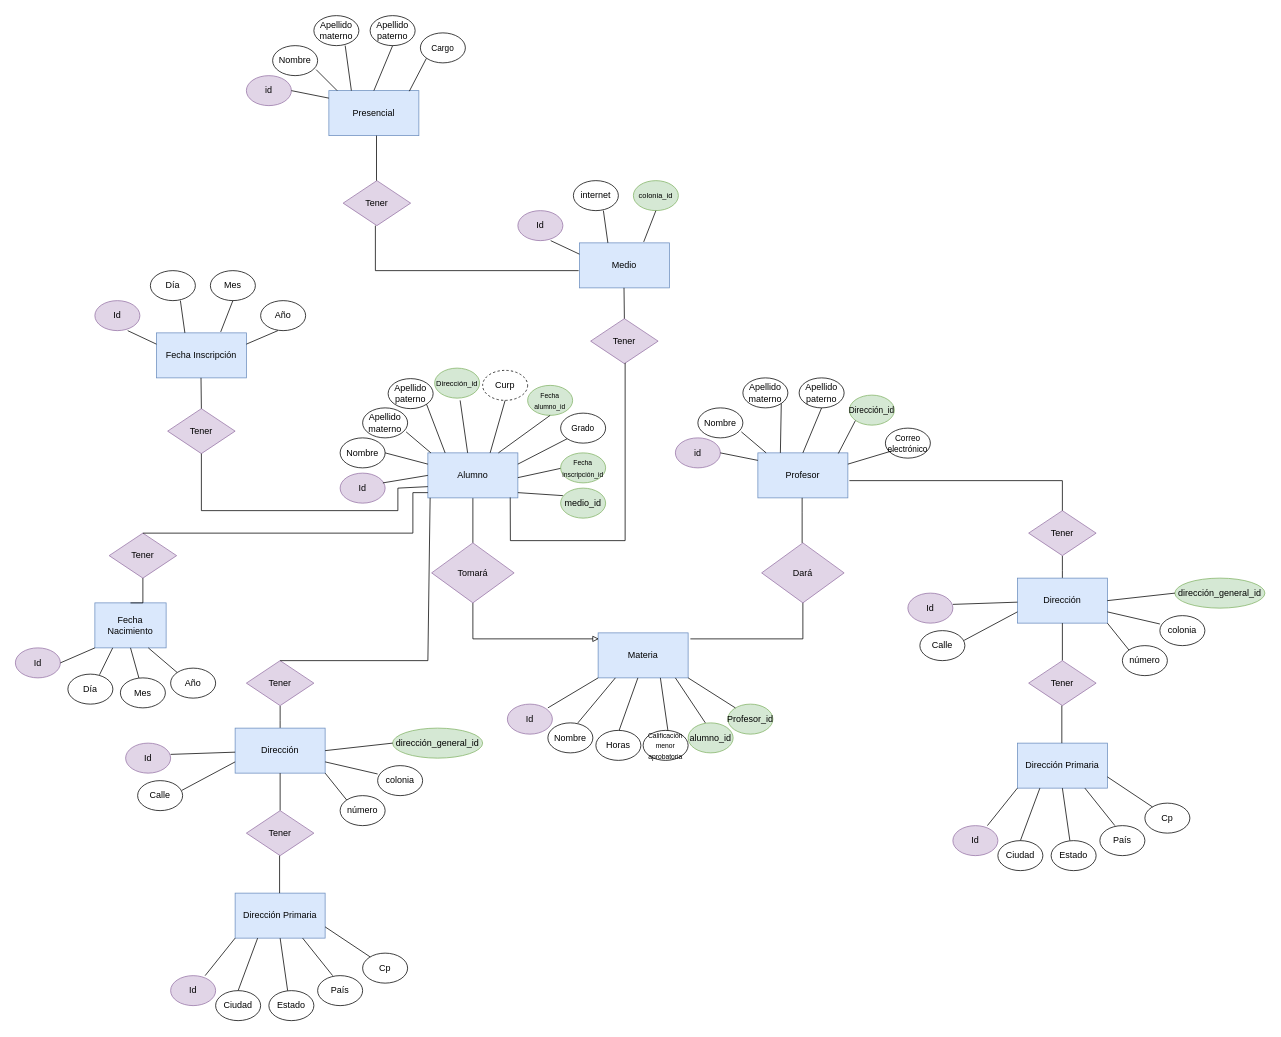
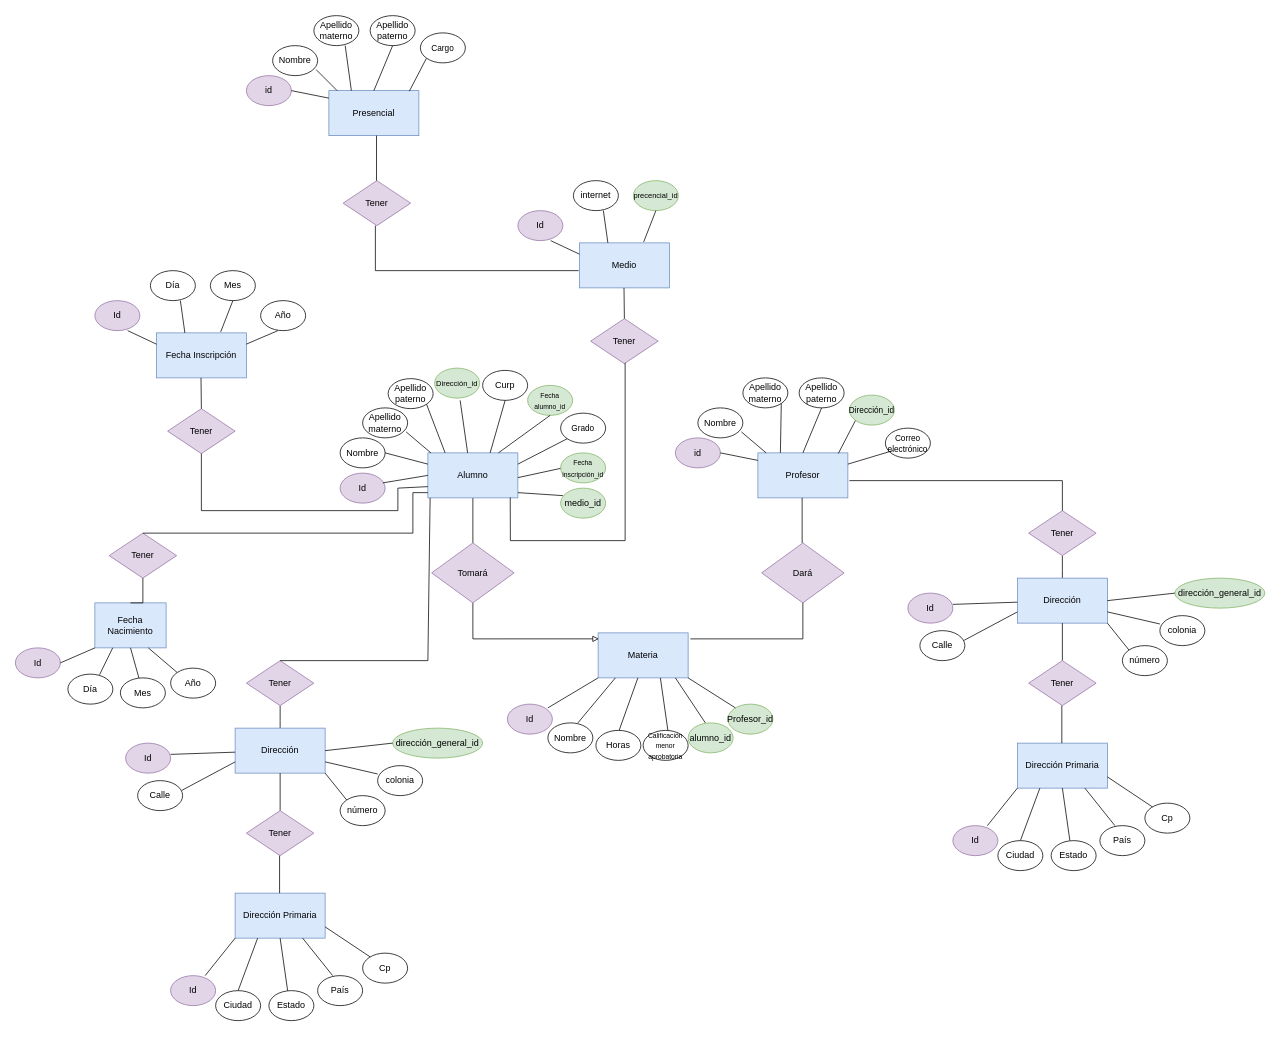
(656, 195) -> (656, 195)
(505, 385) -> (505, 385)
